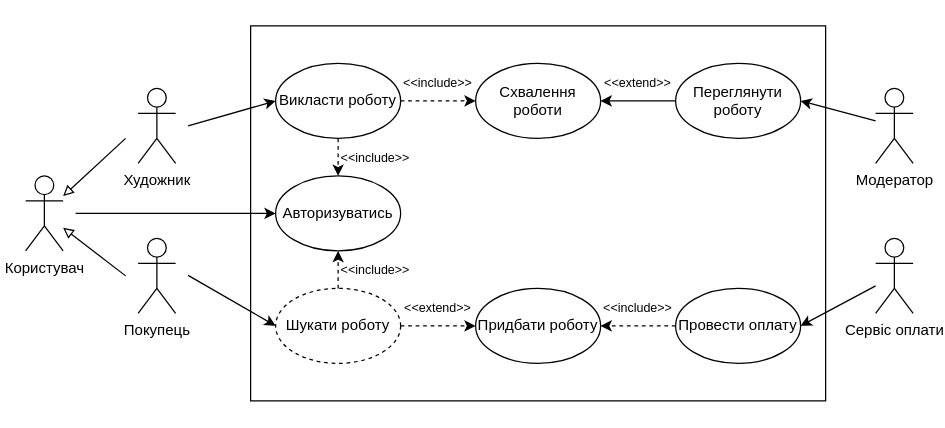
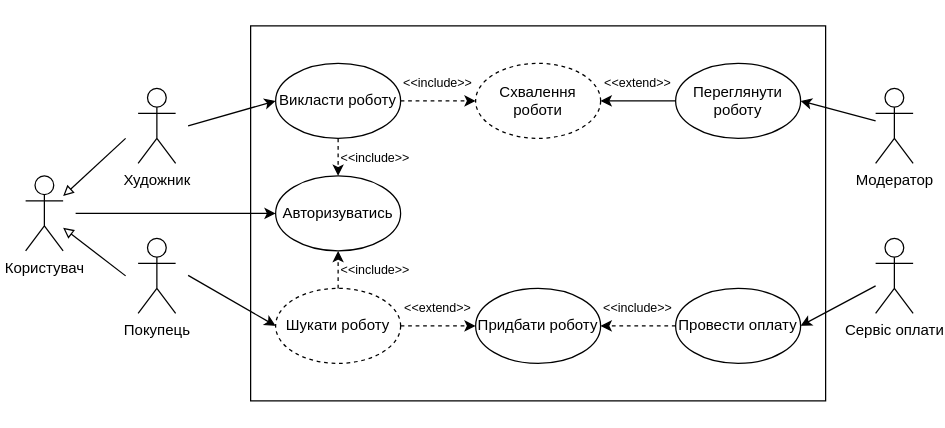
(538, 101) -> (538, 101)
